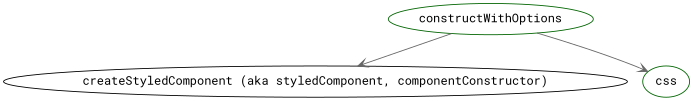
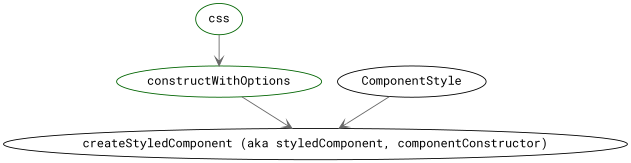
(589, 49) -> (219, 46)
none -> (412, 82)
